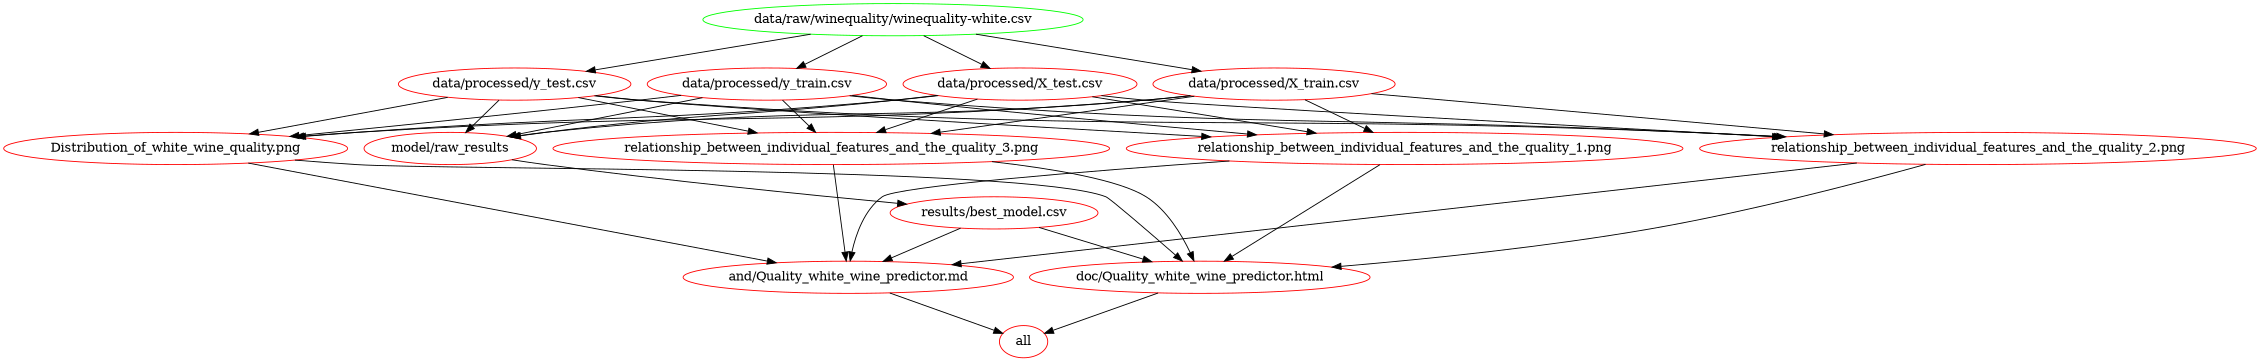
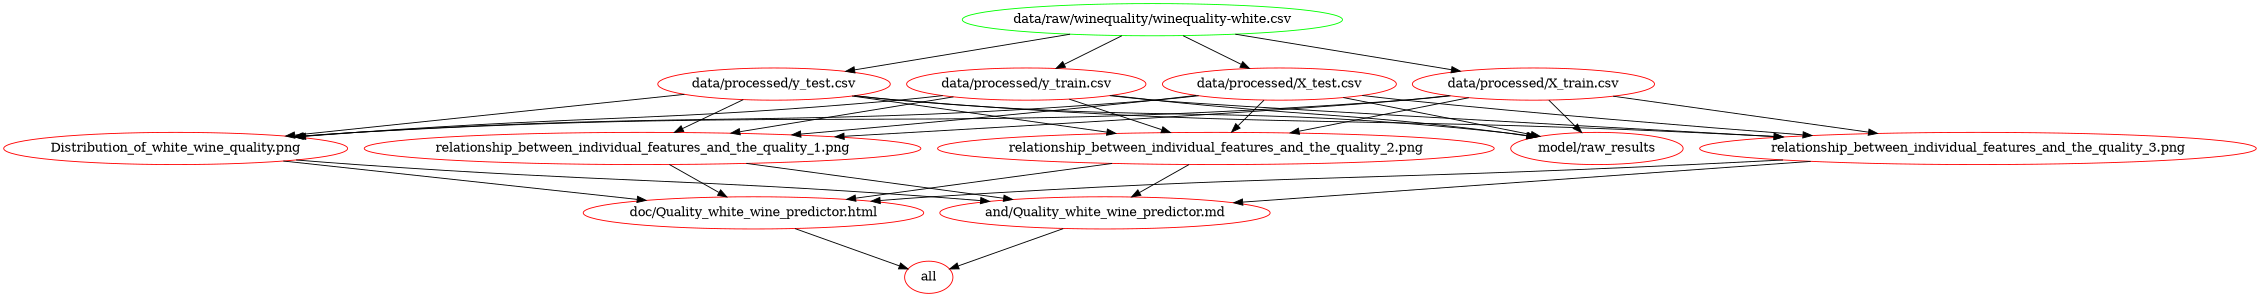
(994, 213) -> none
